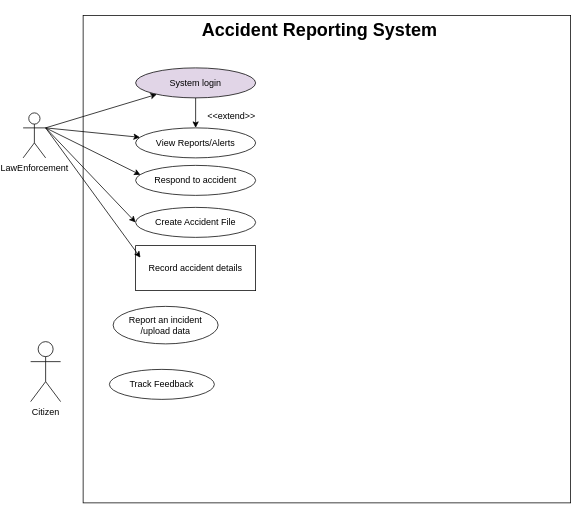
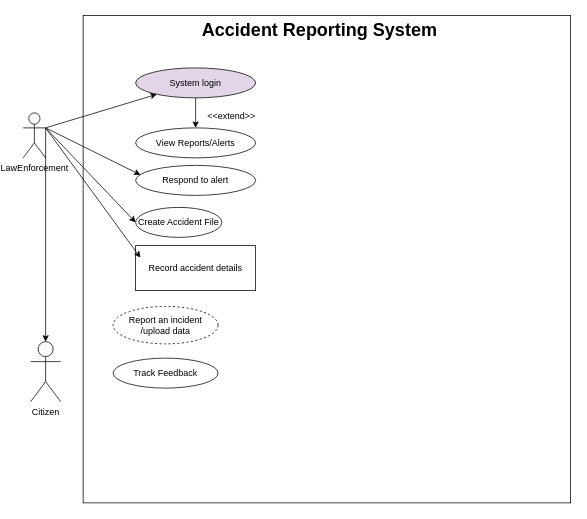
(93, 133) -> (45, 233)
(195, 180) -> (195, 180)
(195, 222) -> (179, 222)
(165, 325) -> (165, 325)
(162, 384) -> (165, 373)
